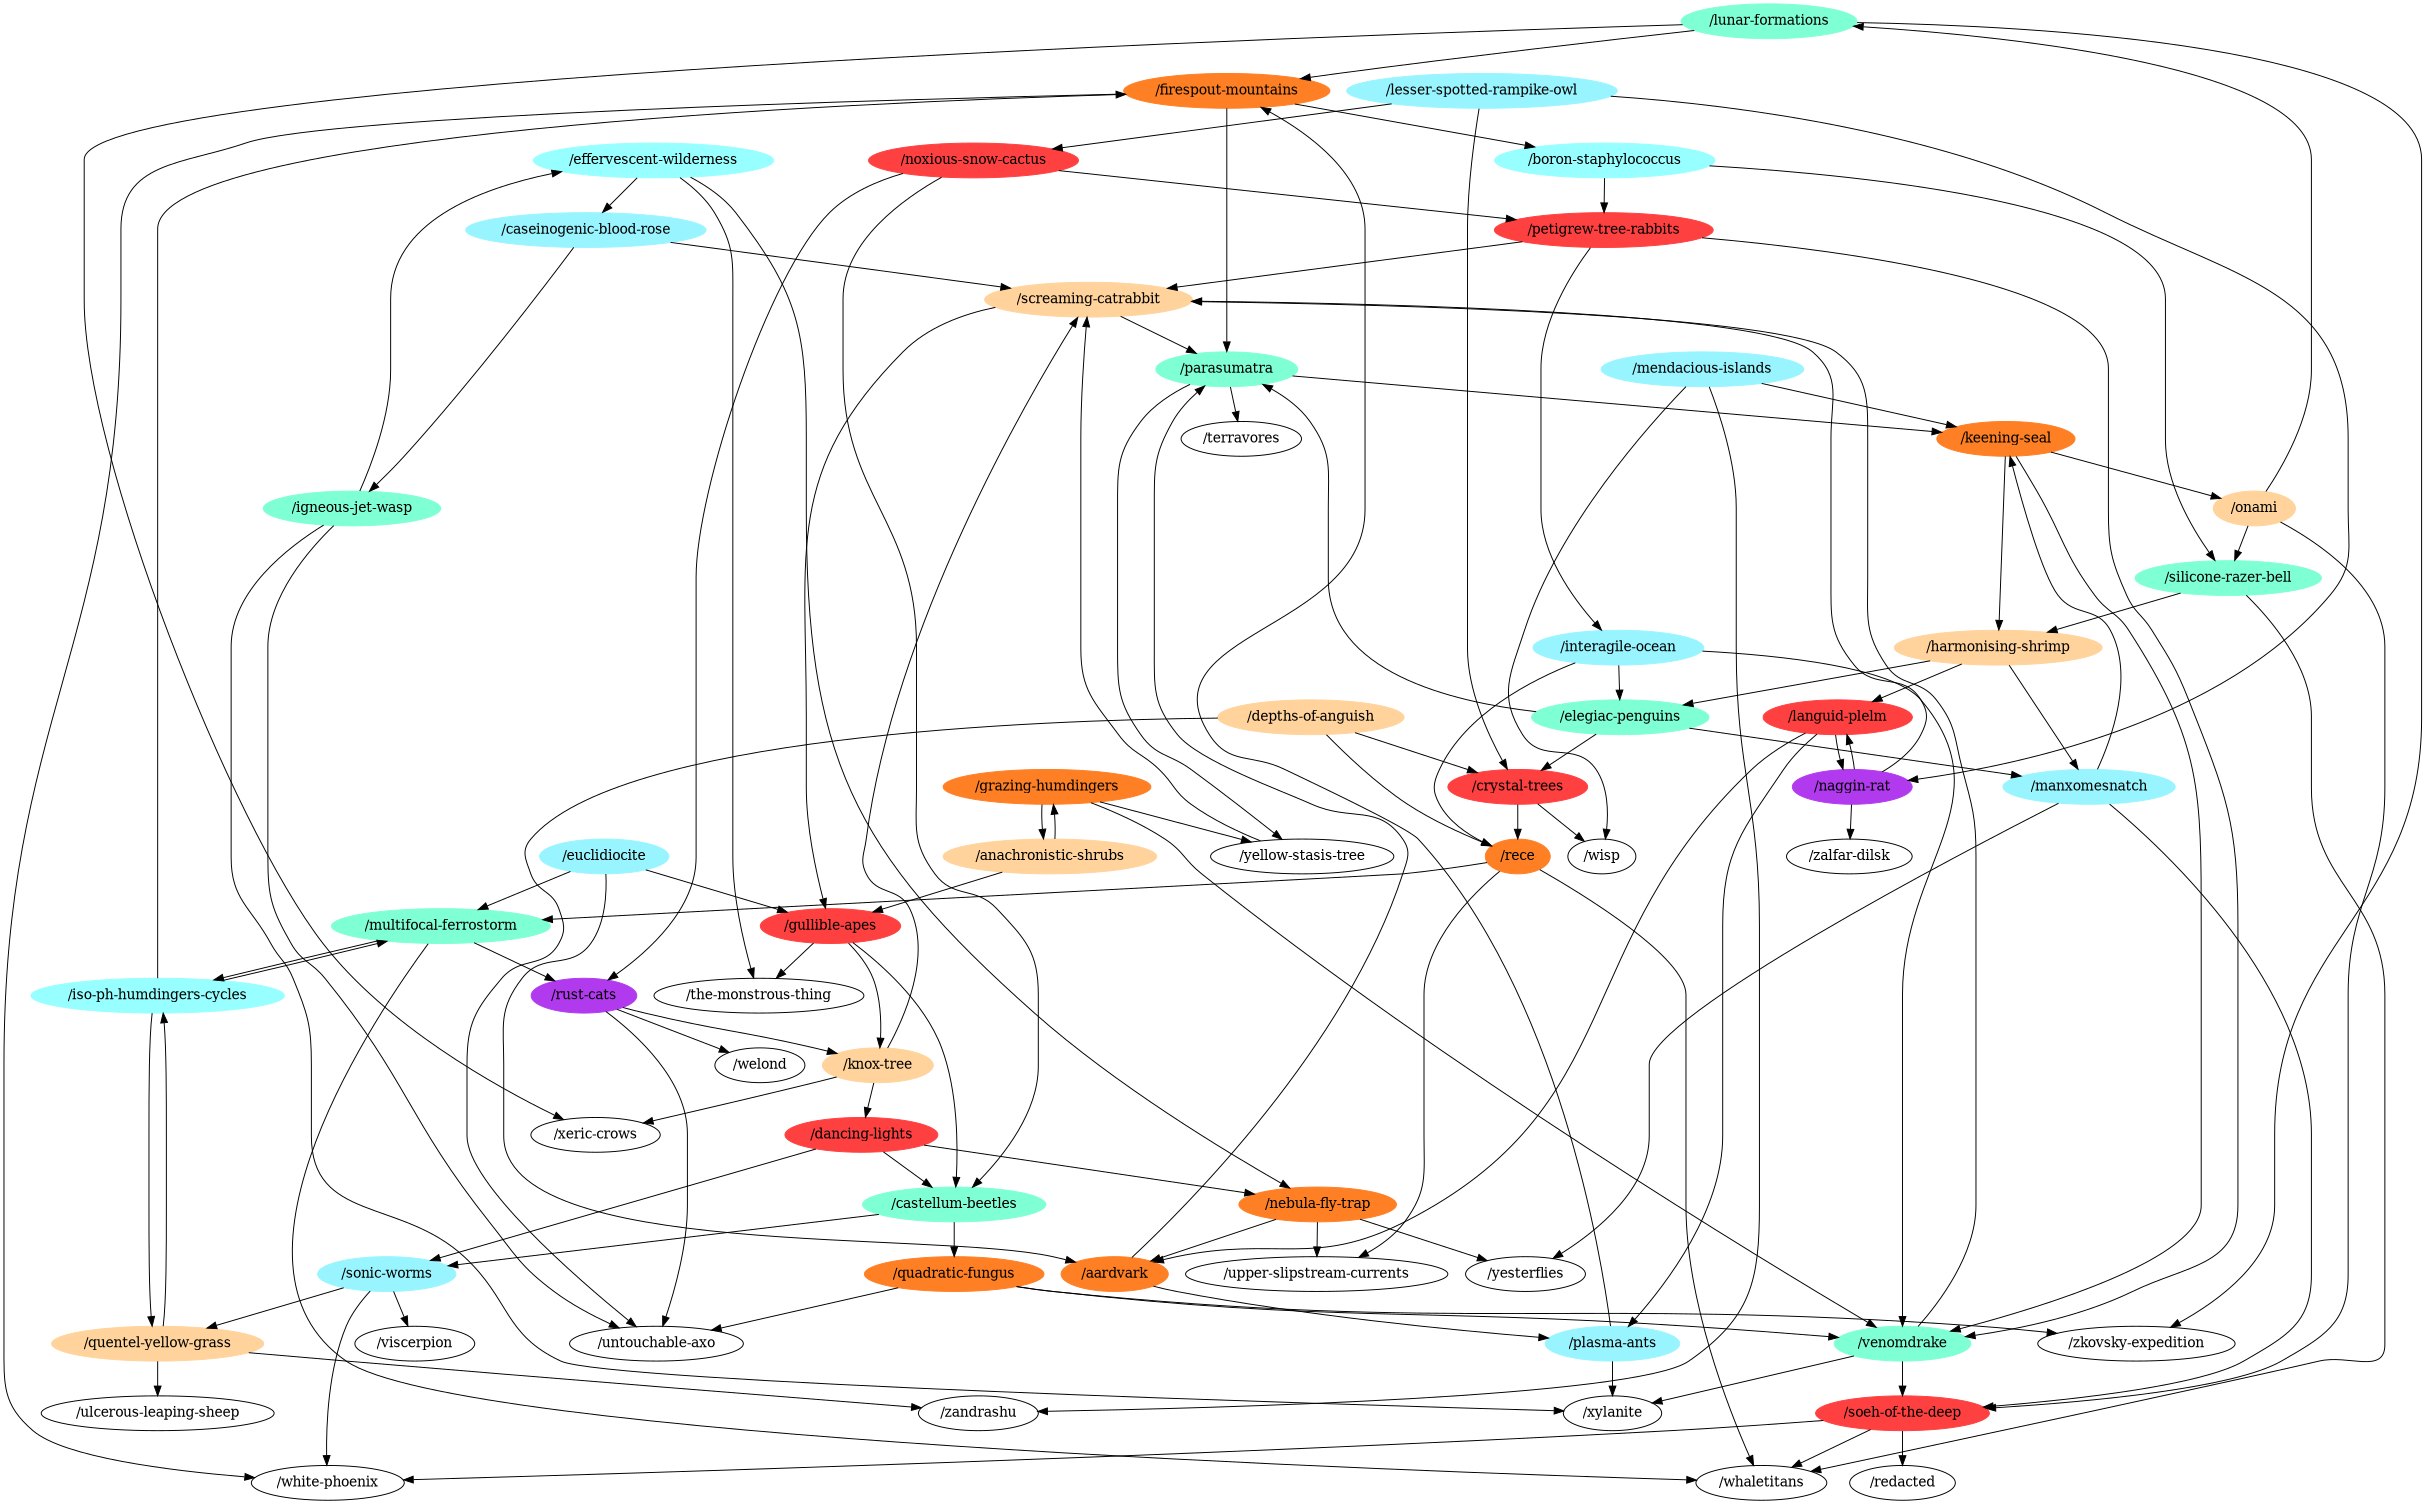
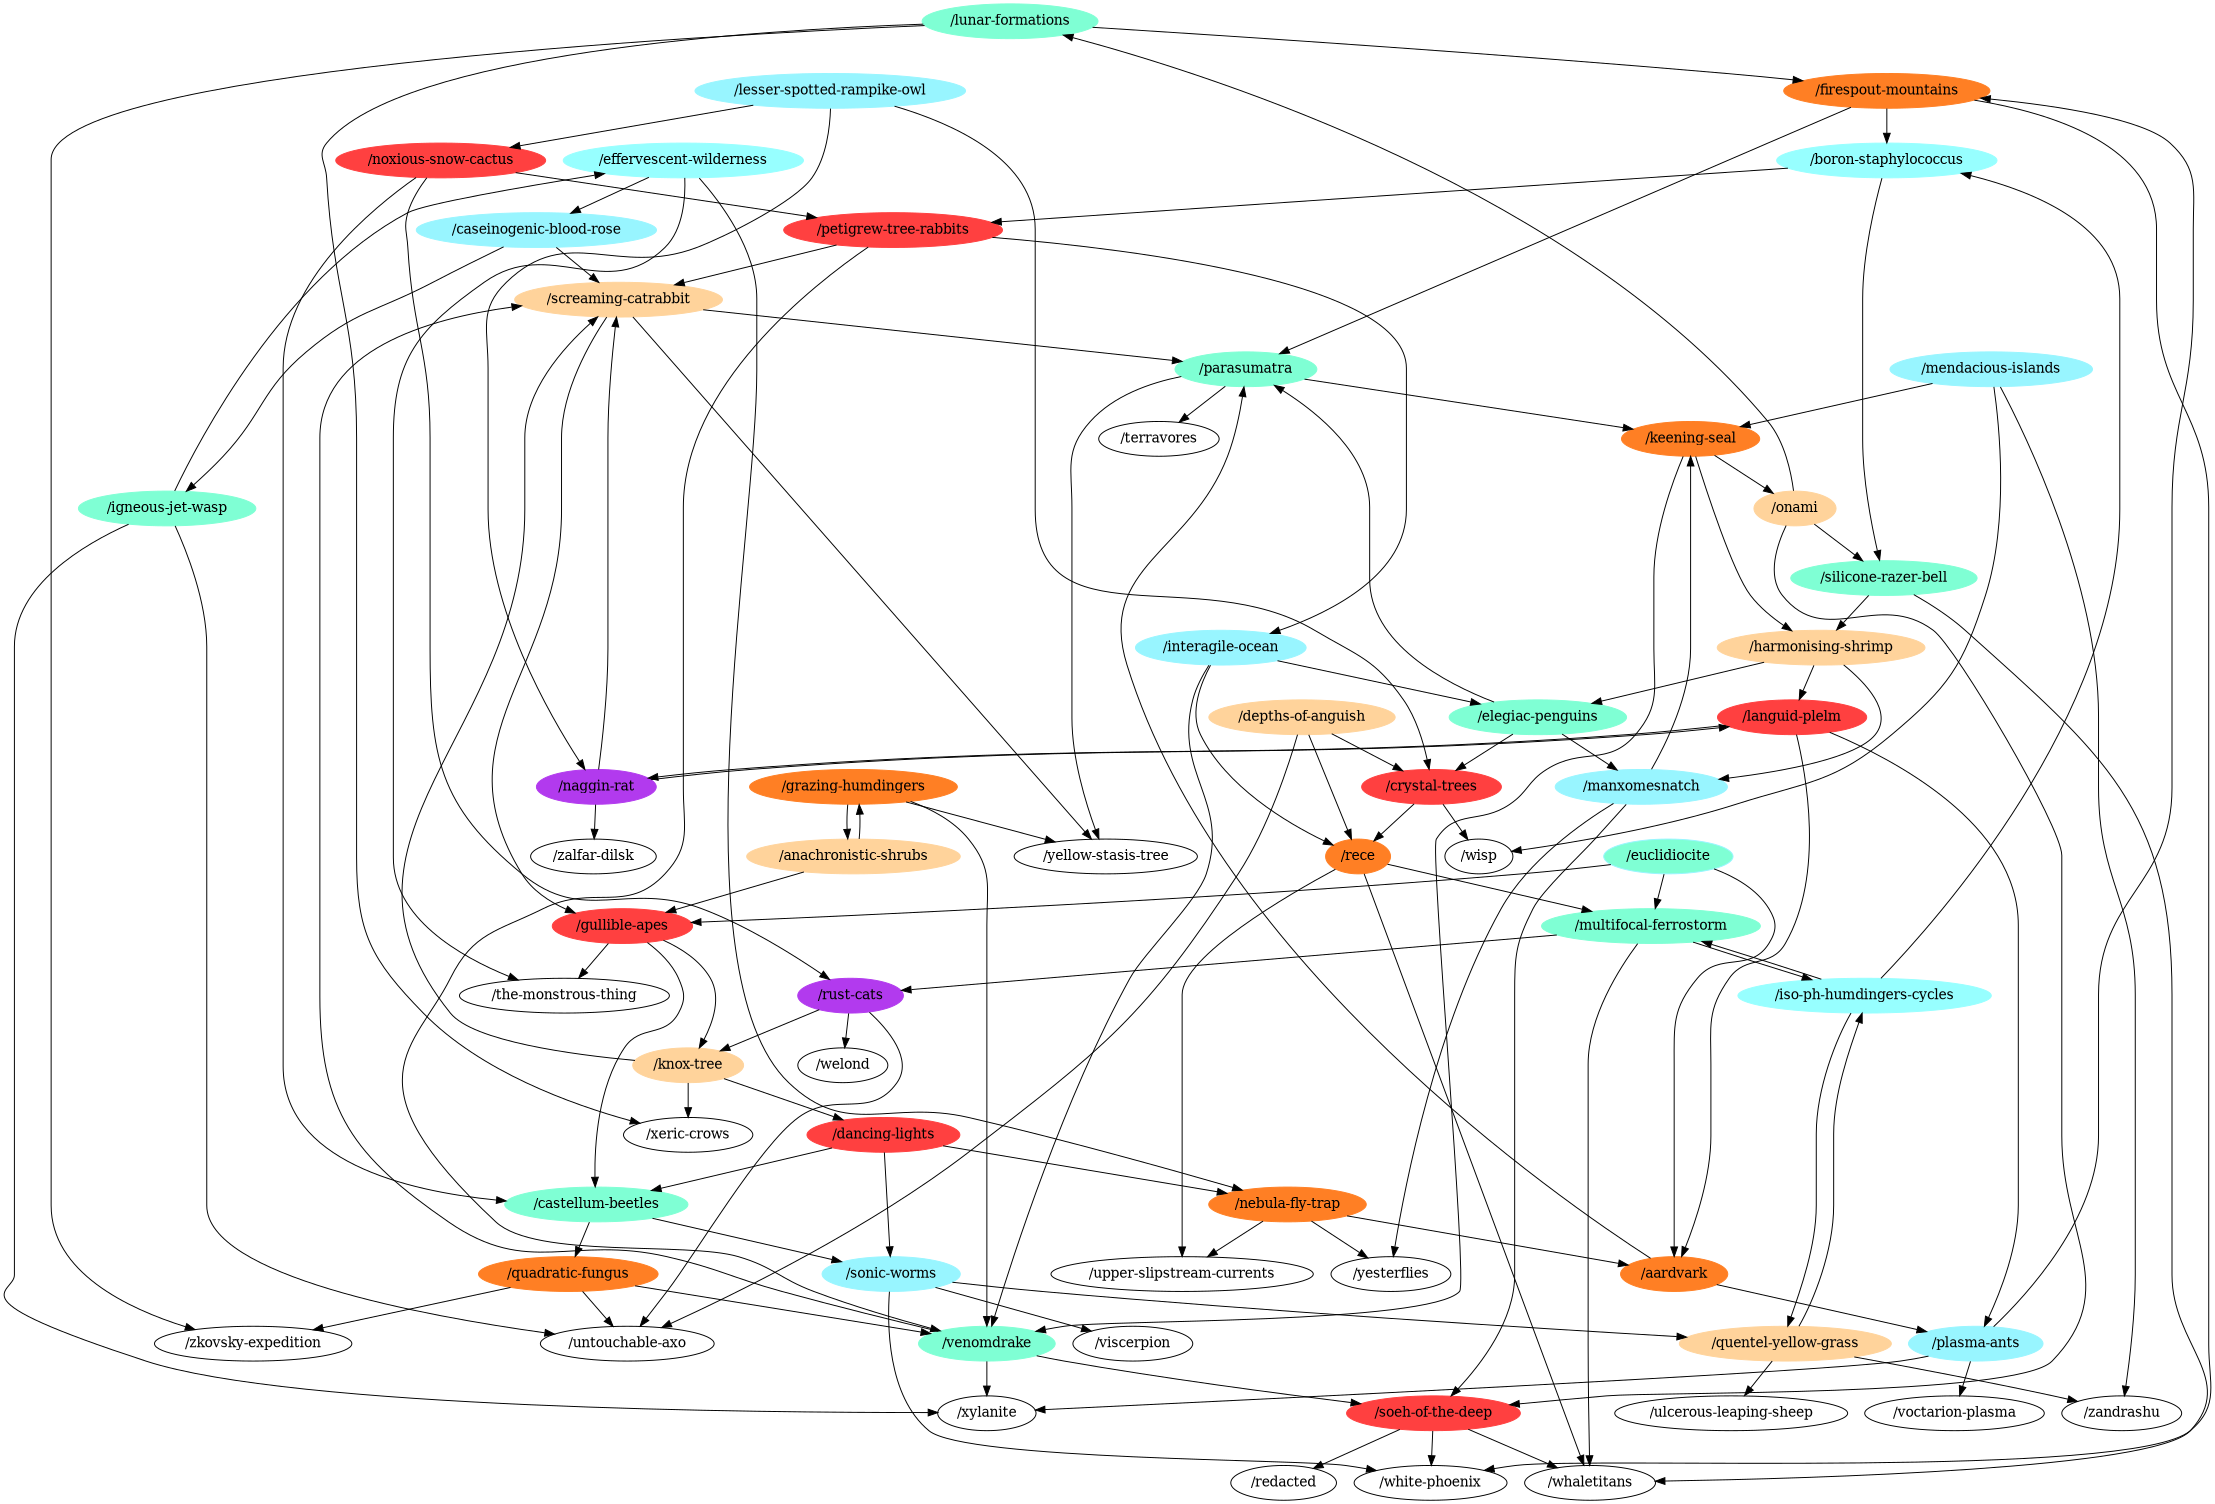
(256, 173) -> (2114, 569)
(1081, 626) -> (859, 574)
(604, 856) -> (1668, 856)
none -> (1955, 1413)
